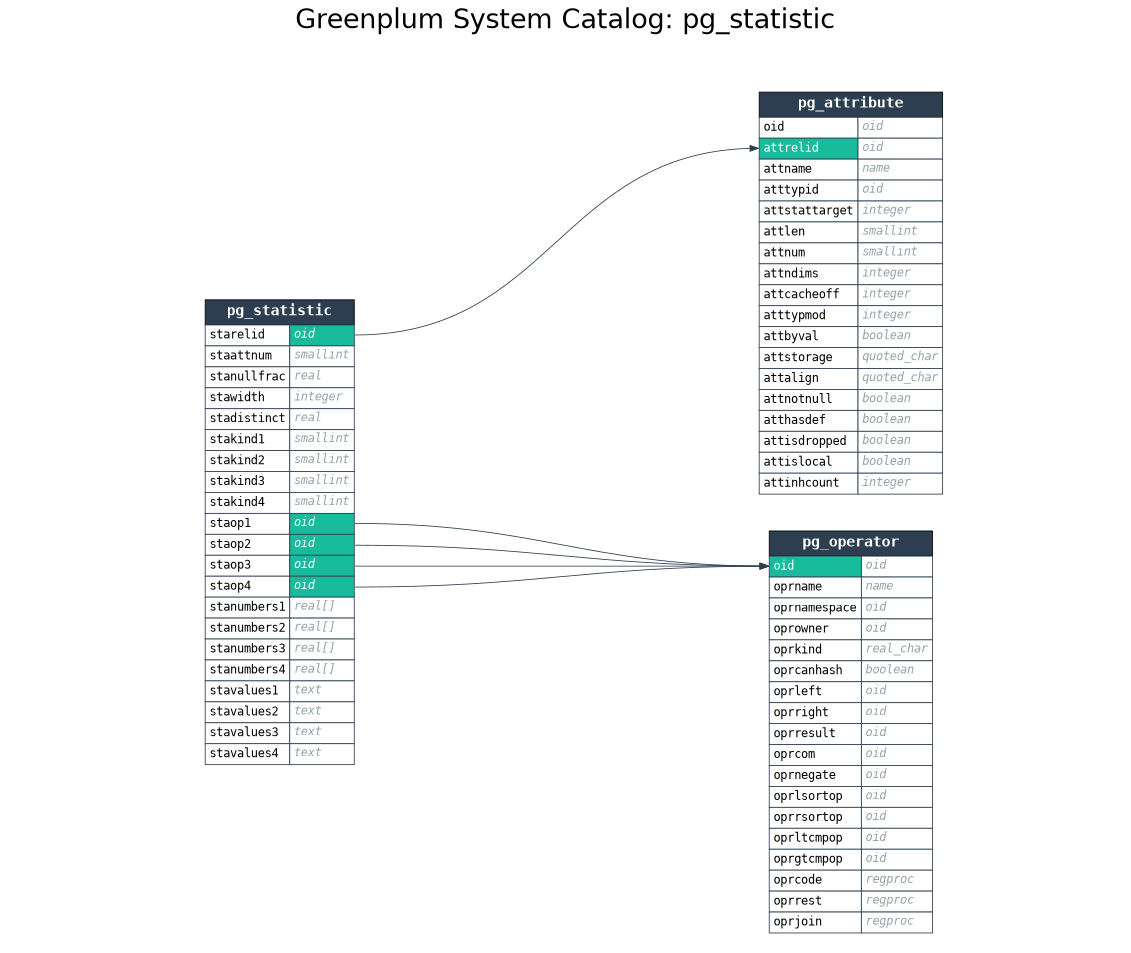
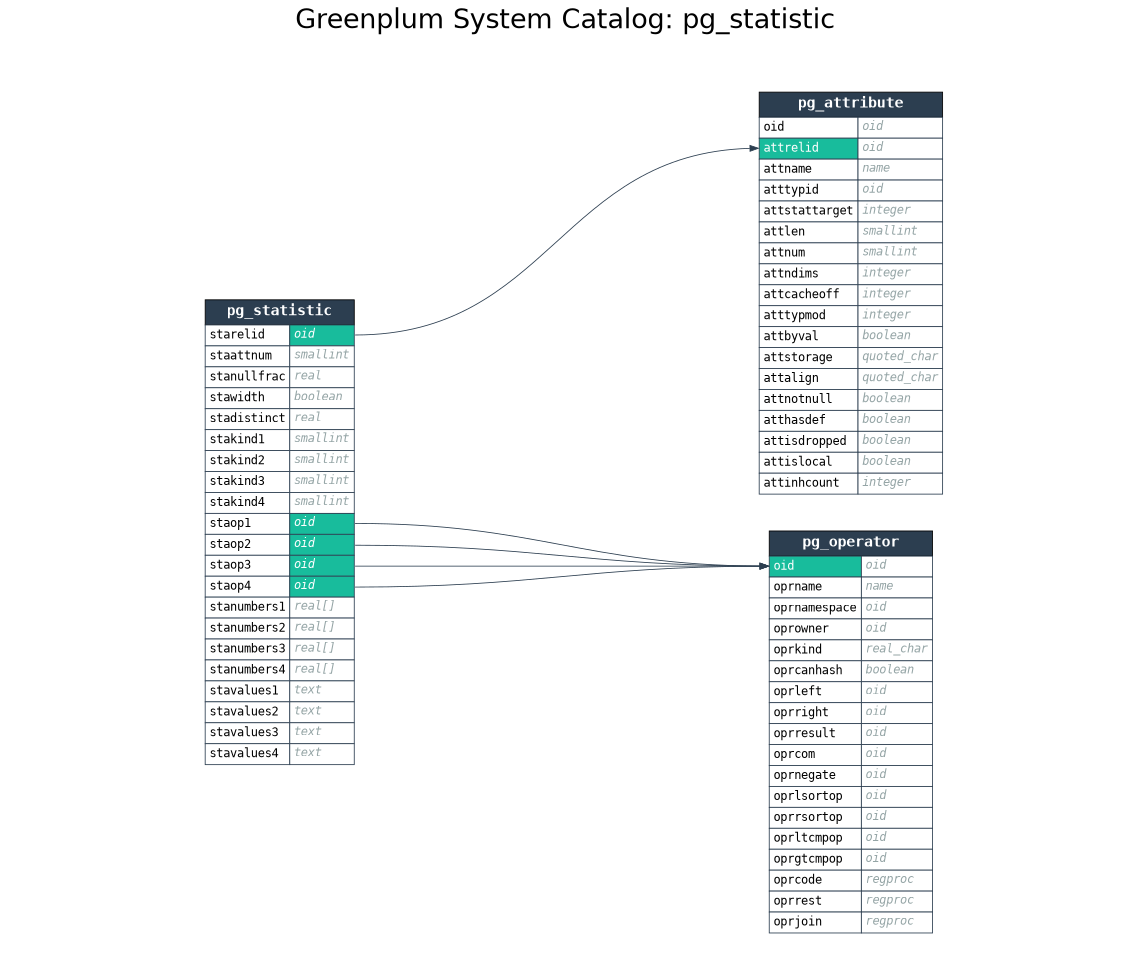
(318, 397) -> (318, 397)
